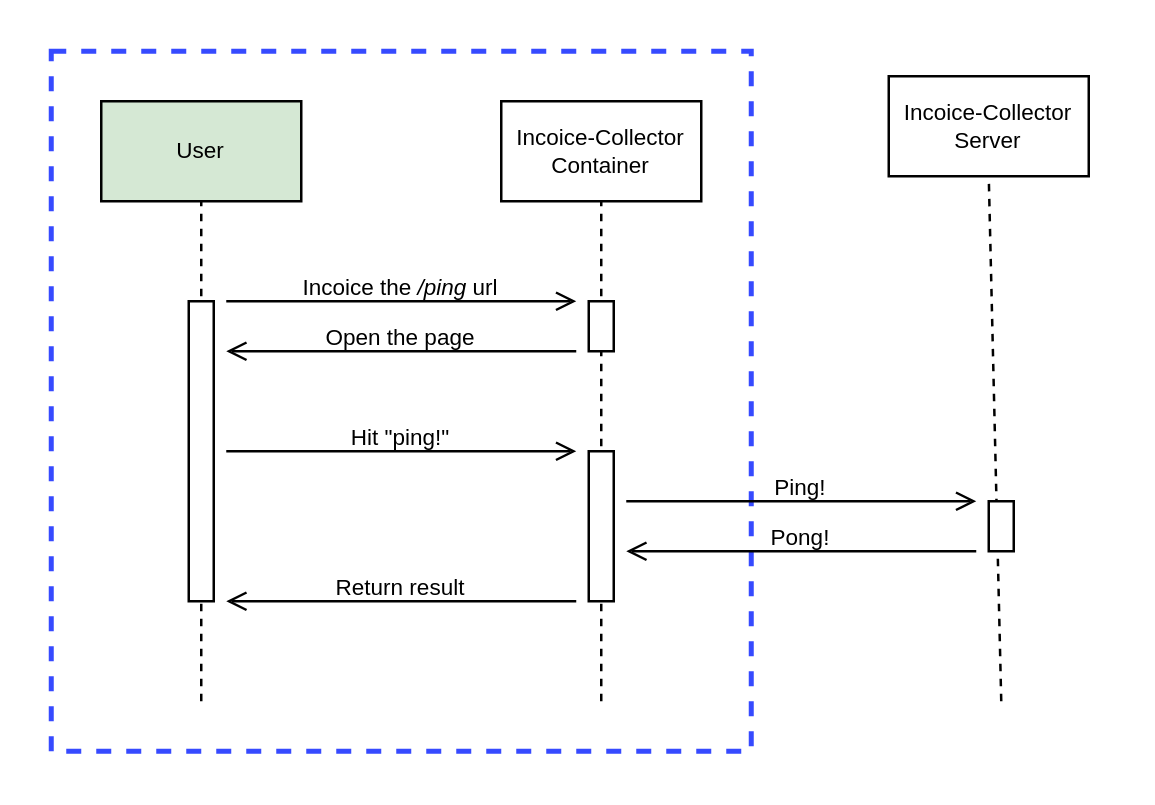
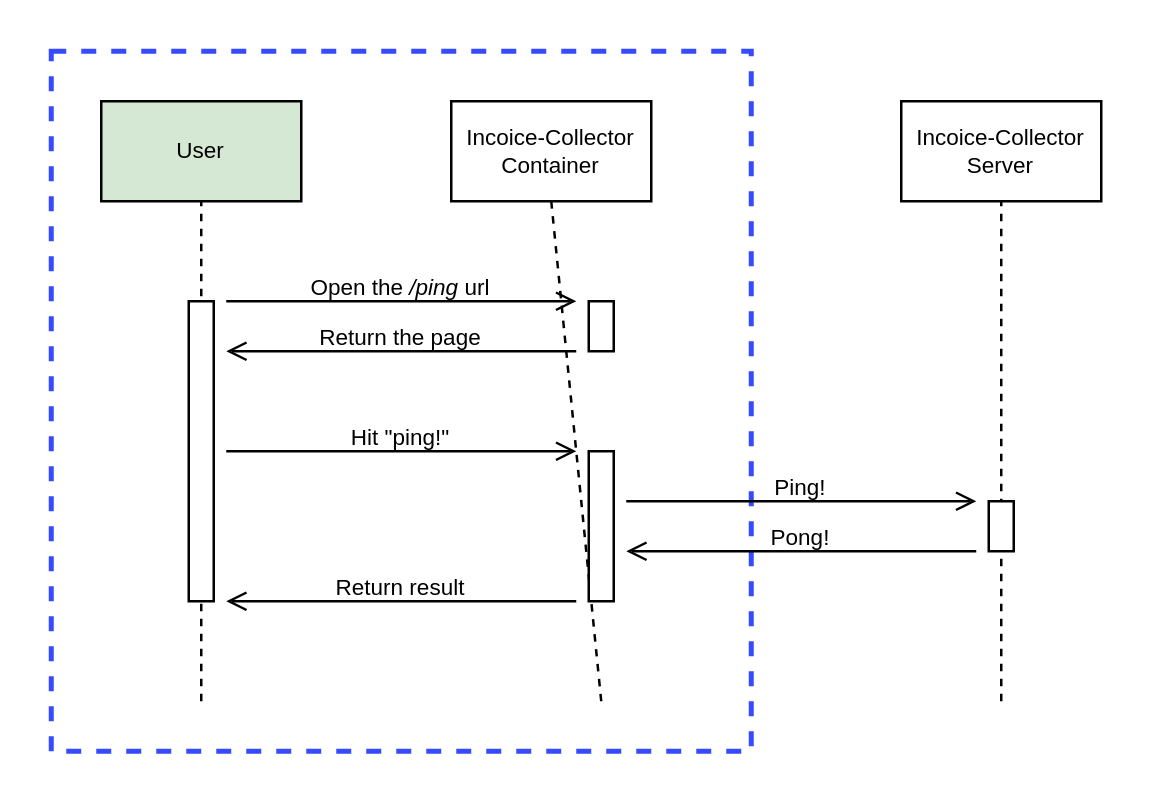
(989, 126) -> (1001, 151)
(601, 151) -> (551, 151)
(401, 289) -> (401, 289)
(401, 339) -> (401, 339)
